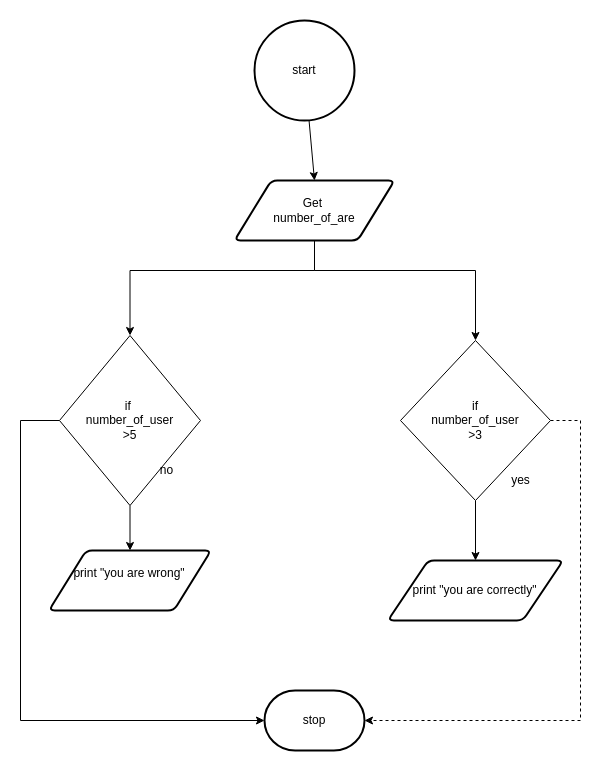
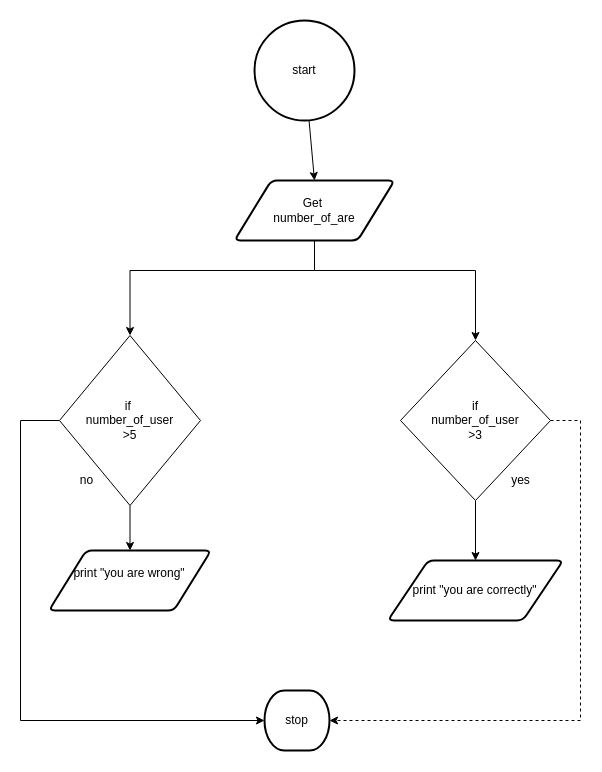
(167, 471) -> (87, 481)
(315, 721) -> (297, 721)
